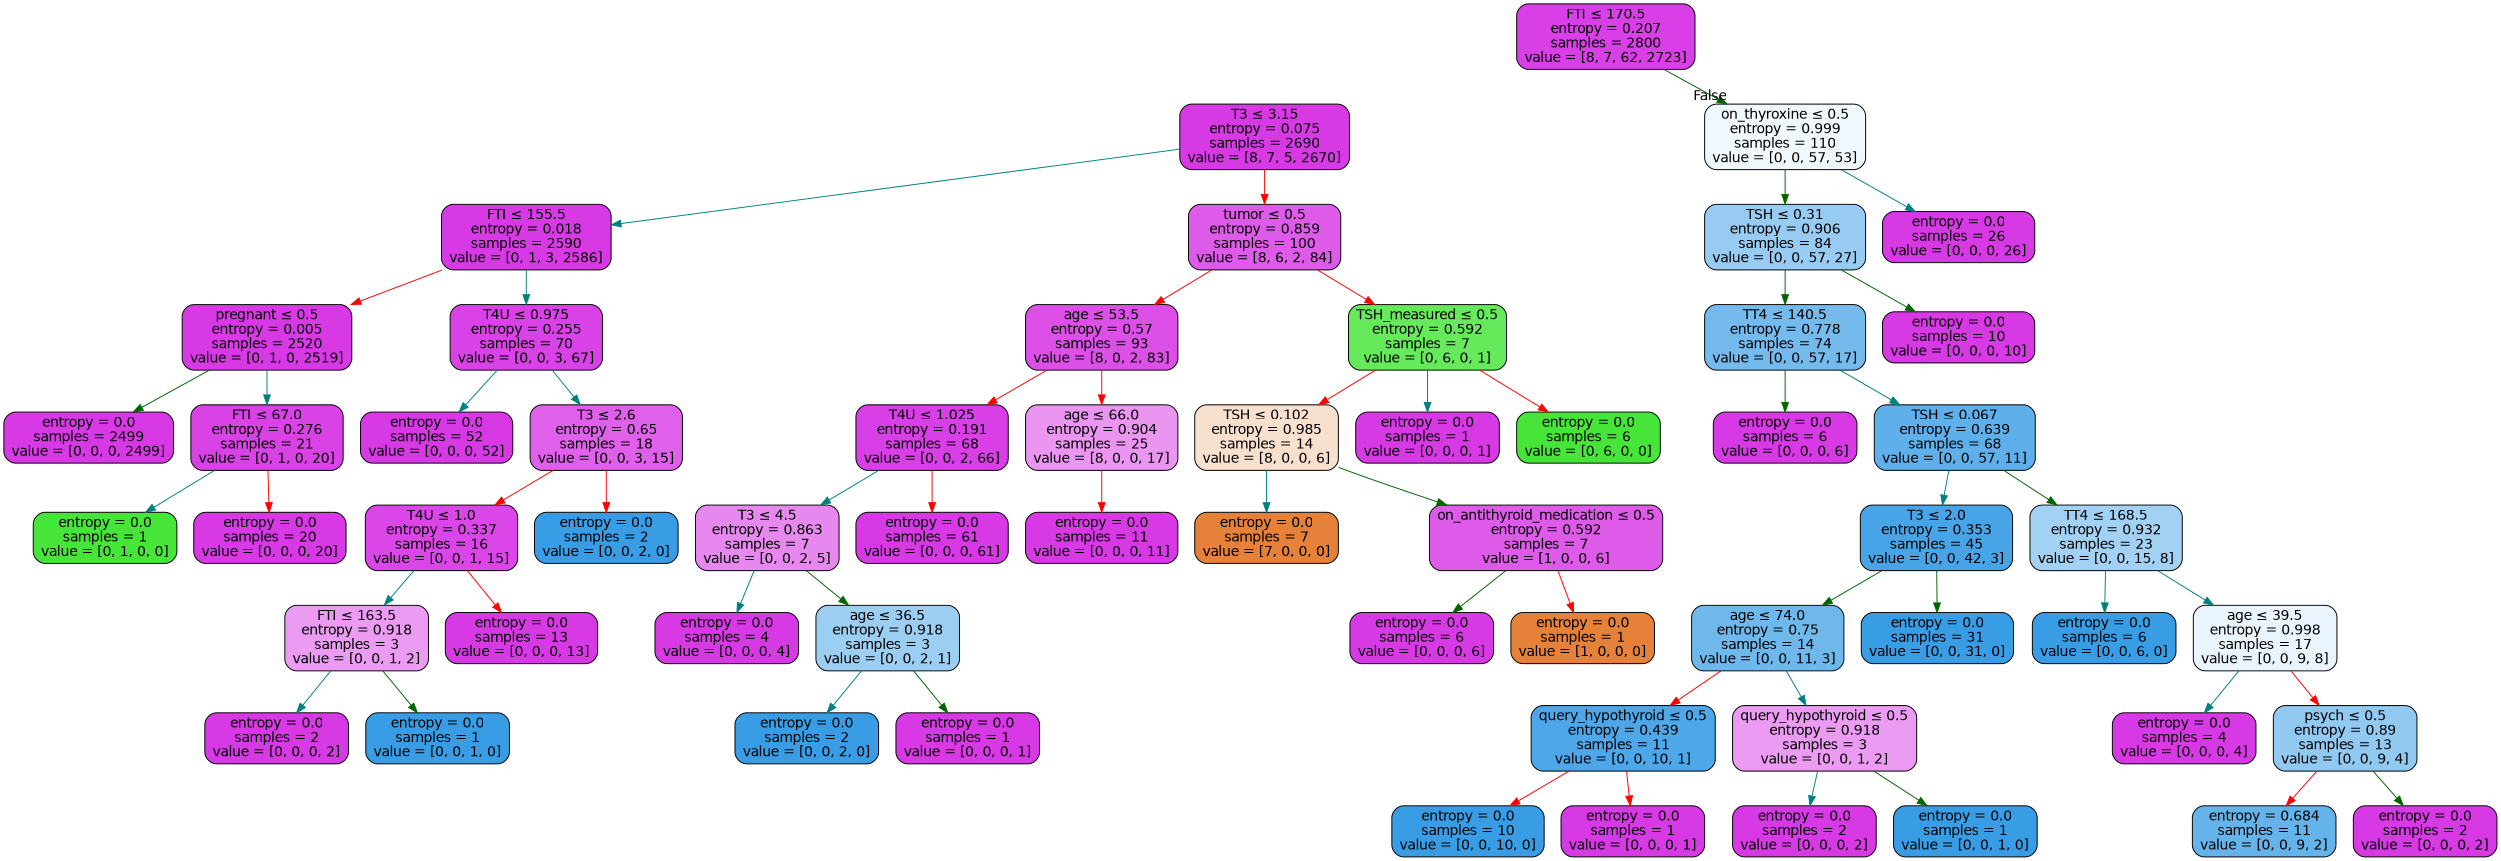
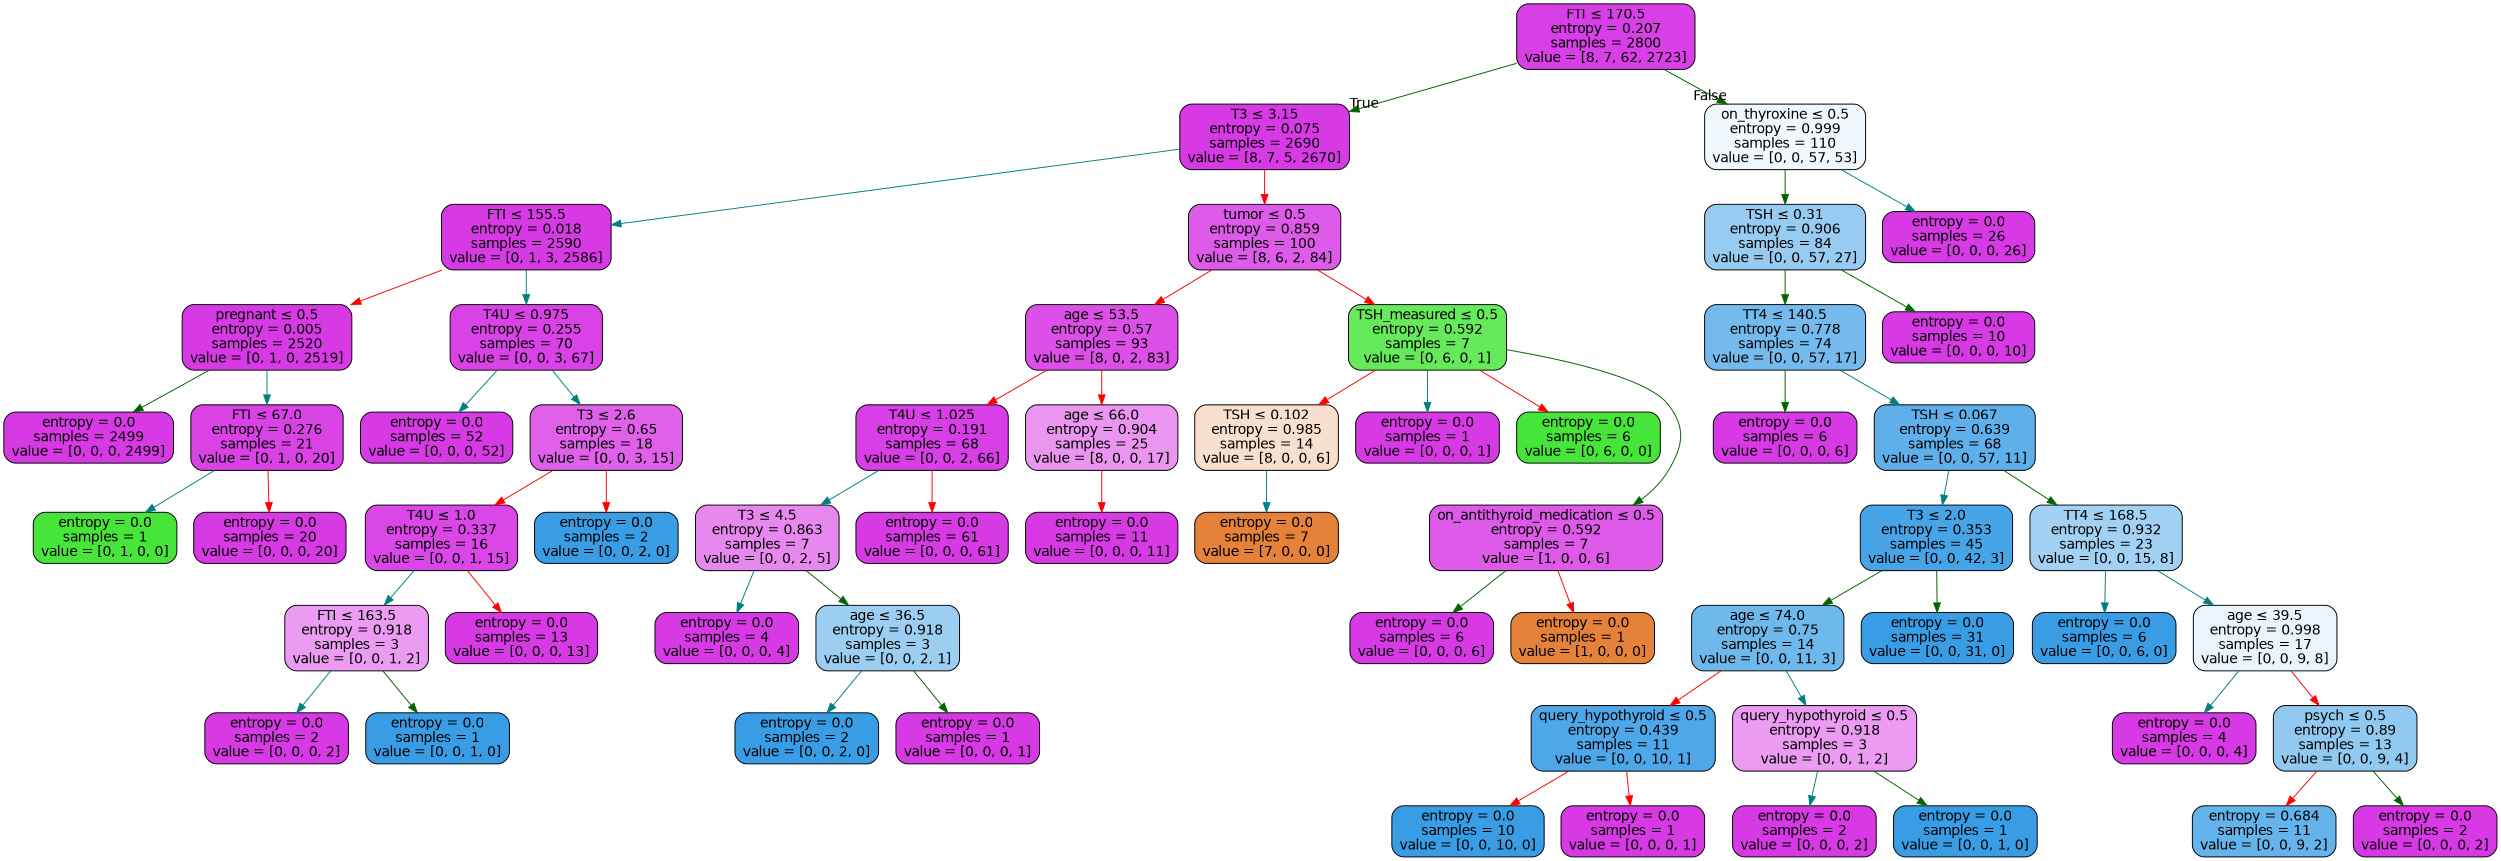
none -> (1438, 86)
(1388, 485) -> (1644, 387)
